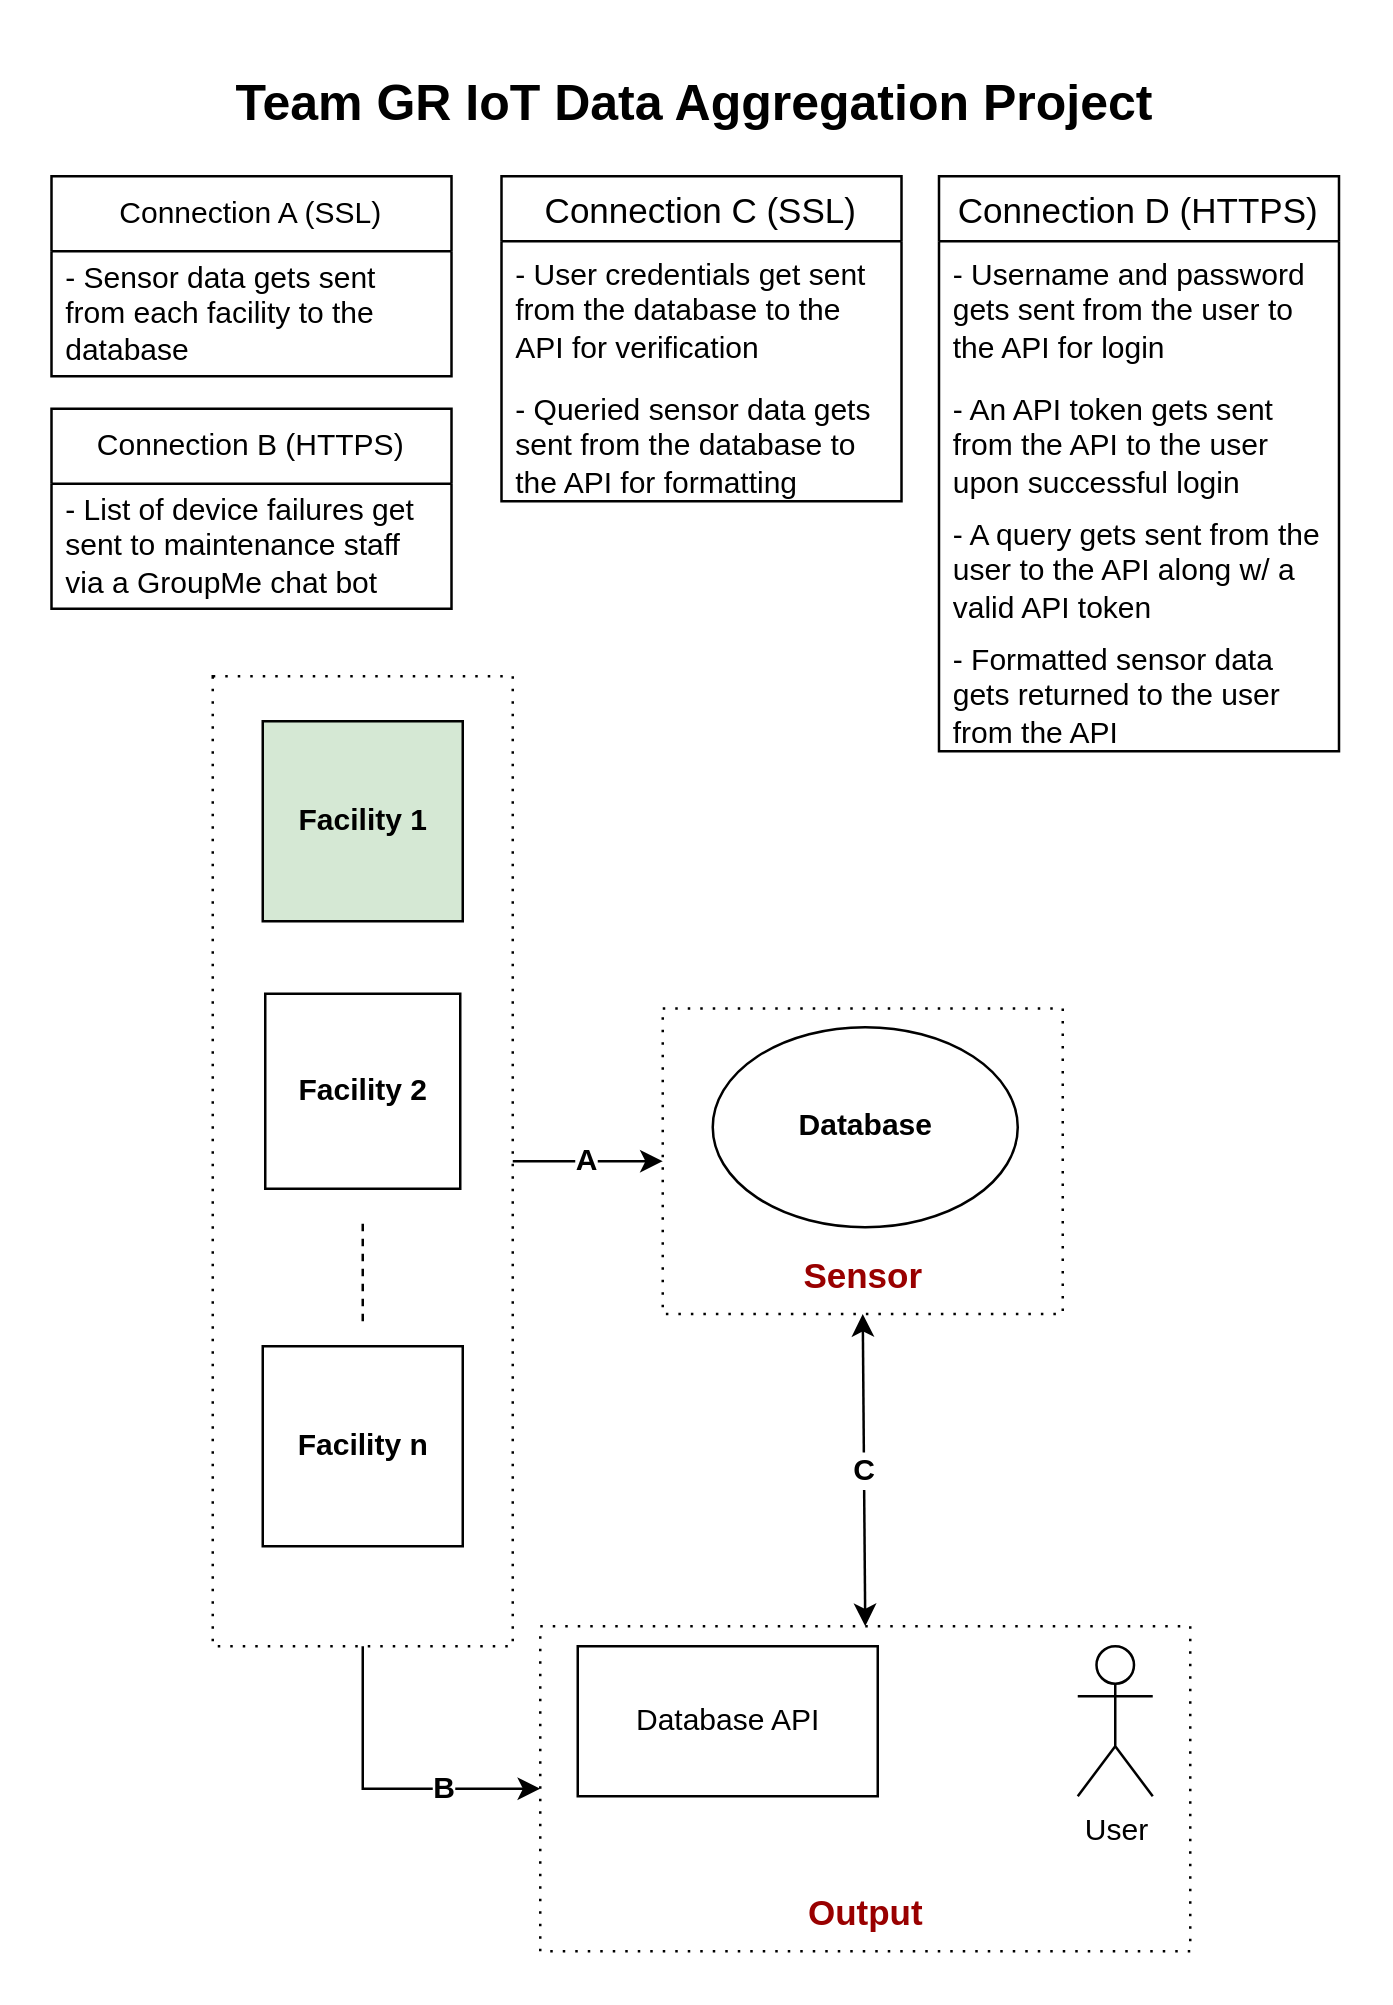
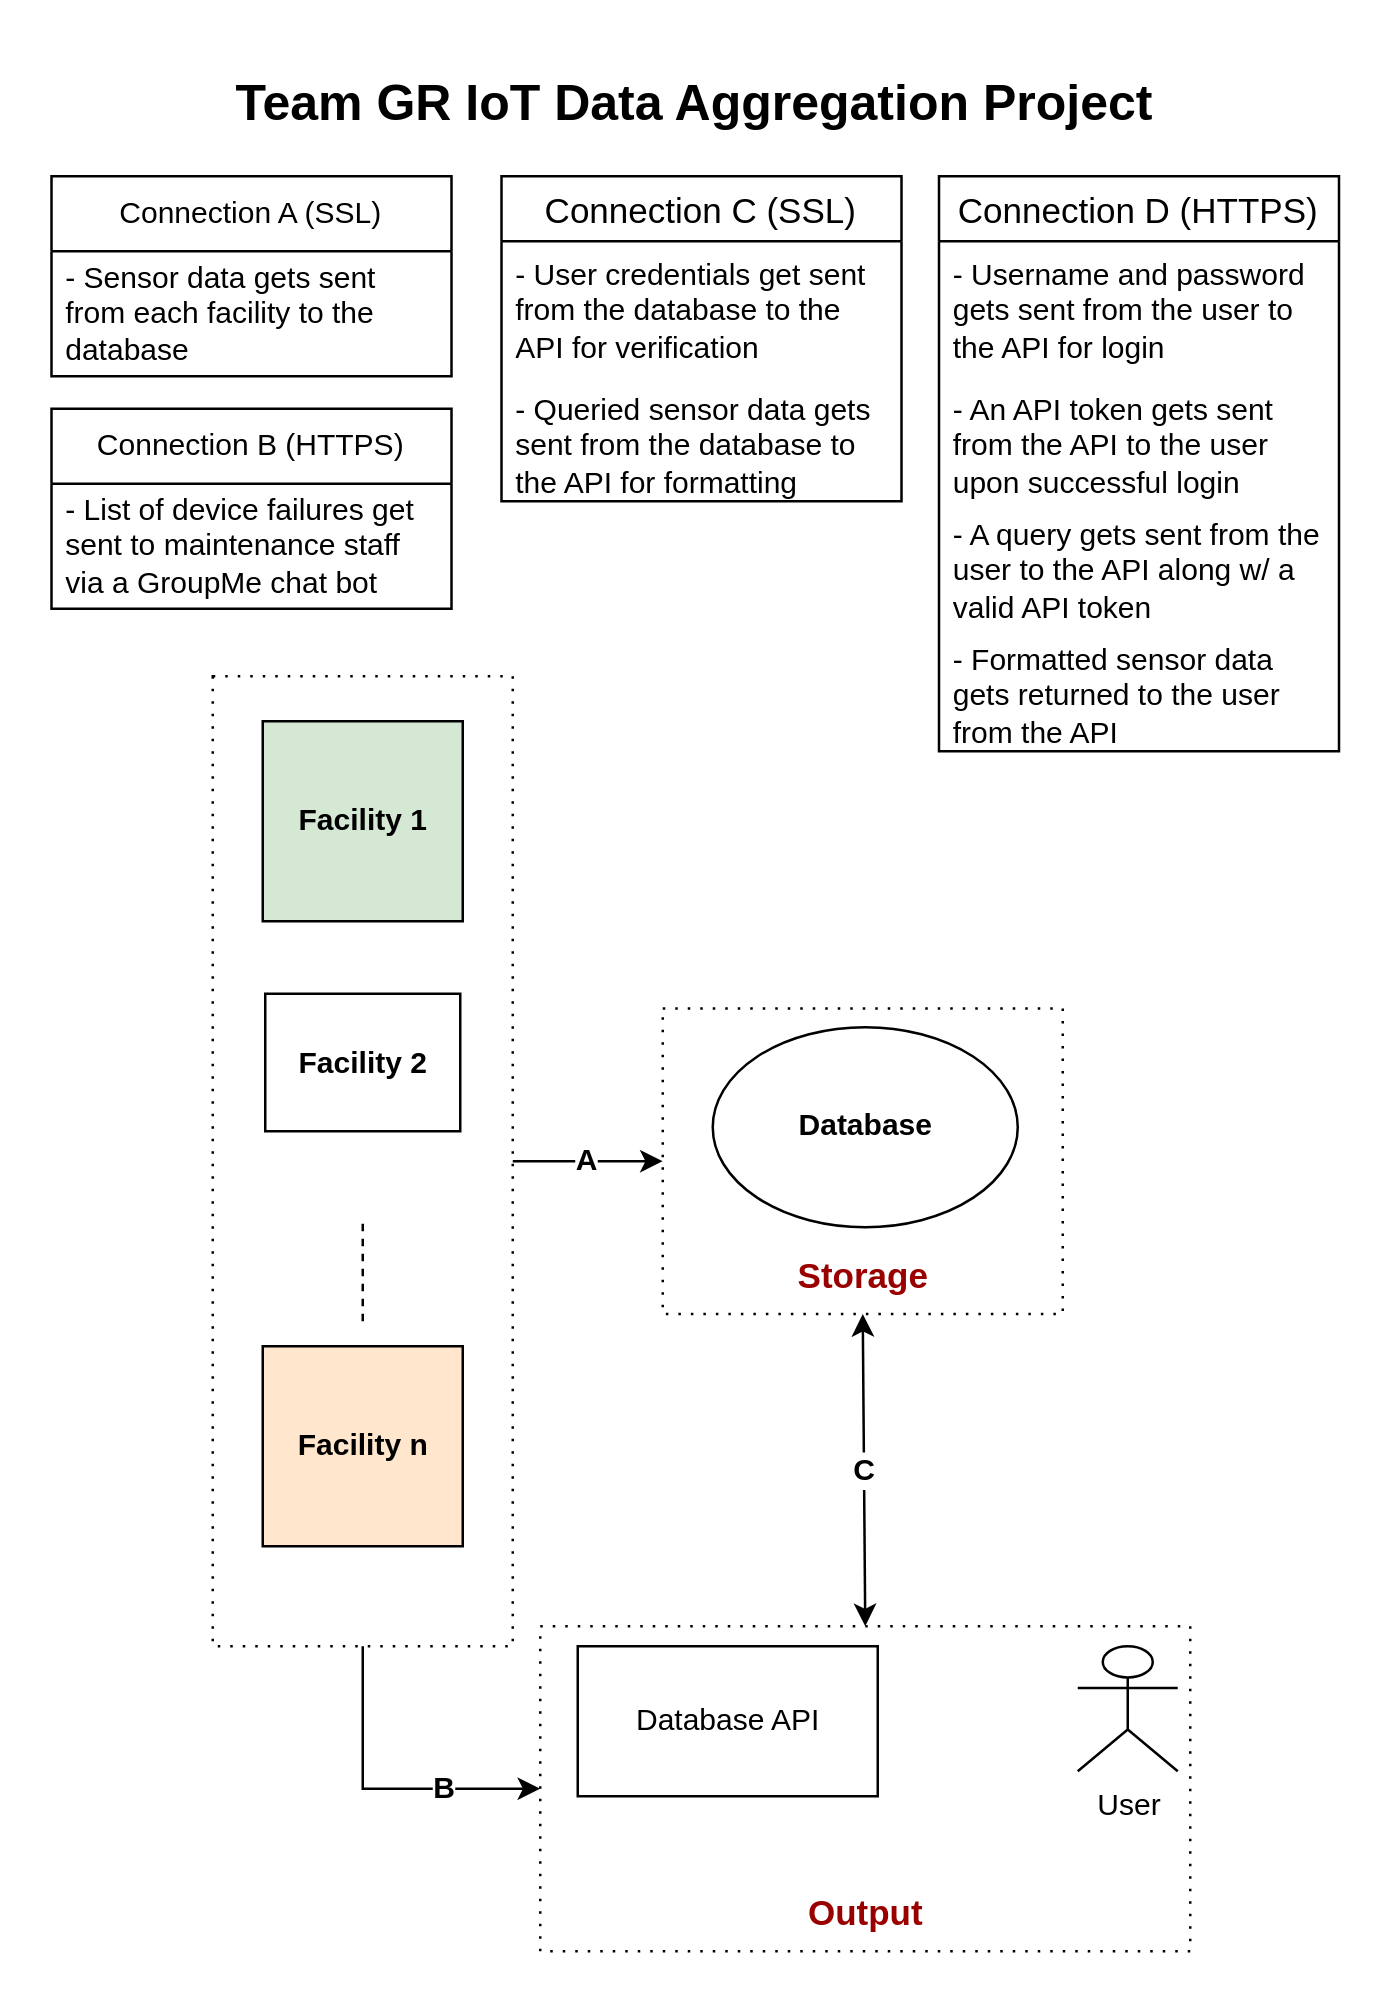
(363, 1091) -> (363, 1063)
(864, 1276) -> (864, 1276)
(363, 1446) -> (363, 1446)
(1115, 1721) -> (1128, 1709)
